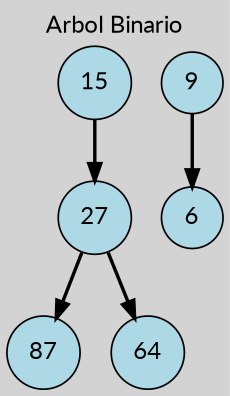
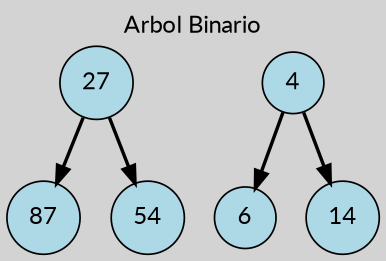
(95, 83) -> none
(192, 83) -> (293, 83)
none -> (343, 218)
(148, 353) -> (148, 218)
